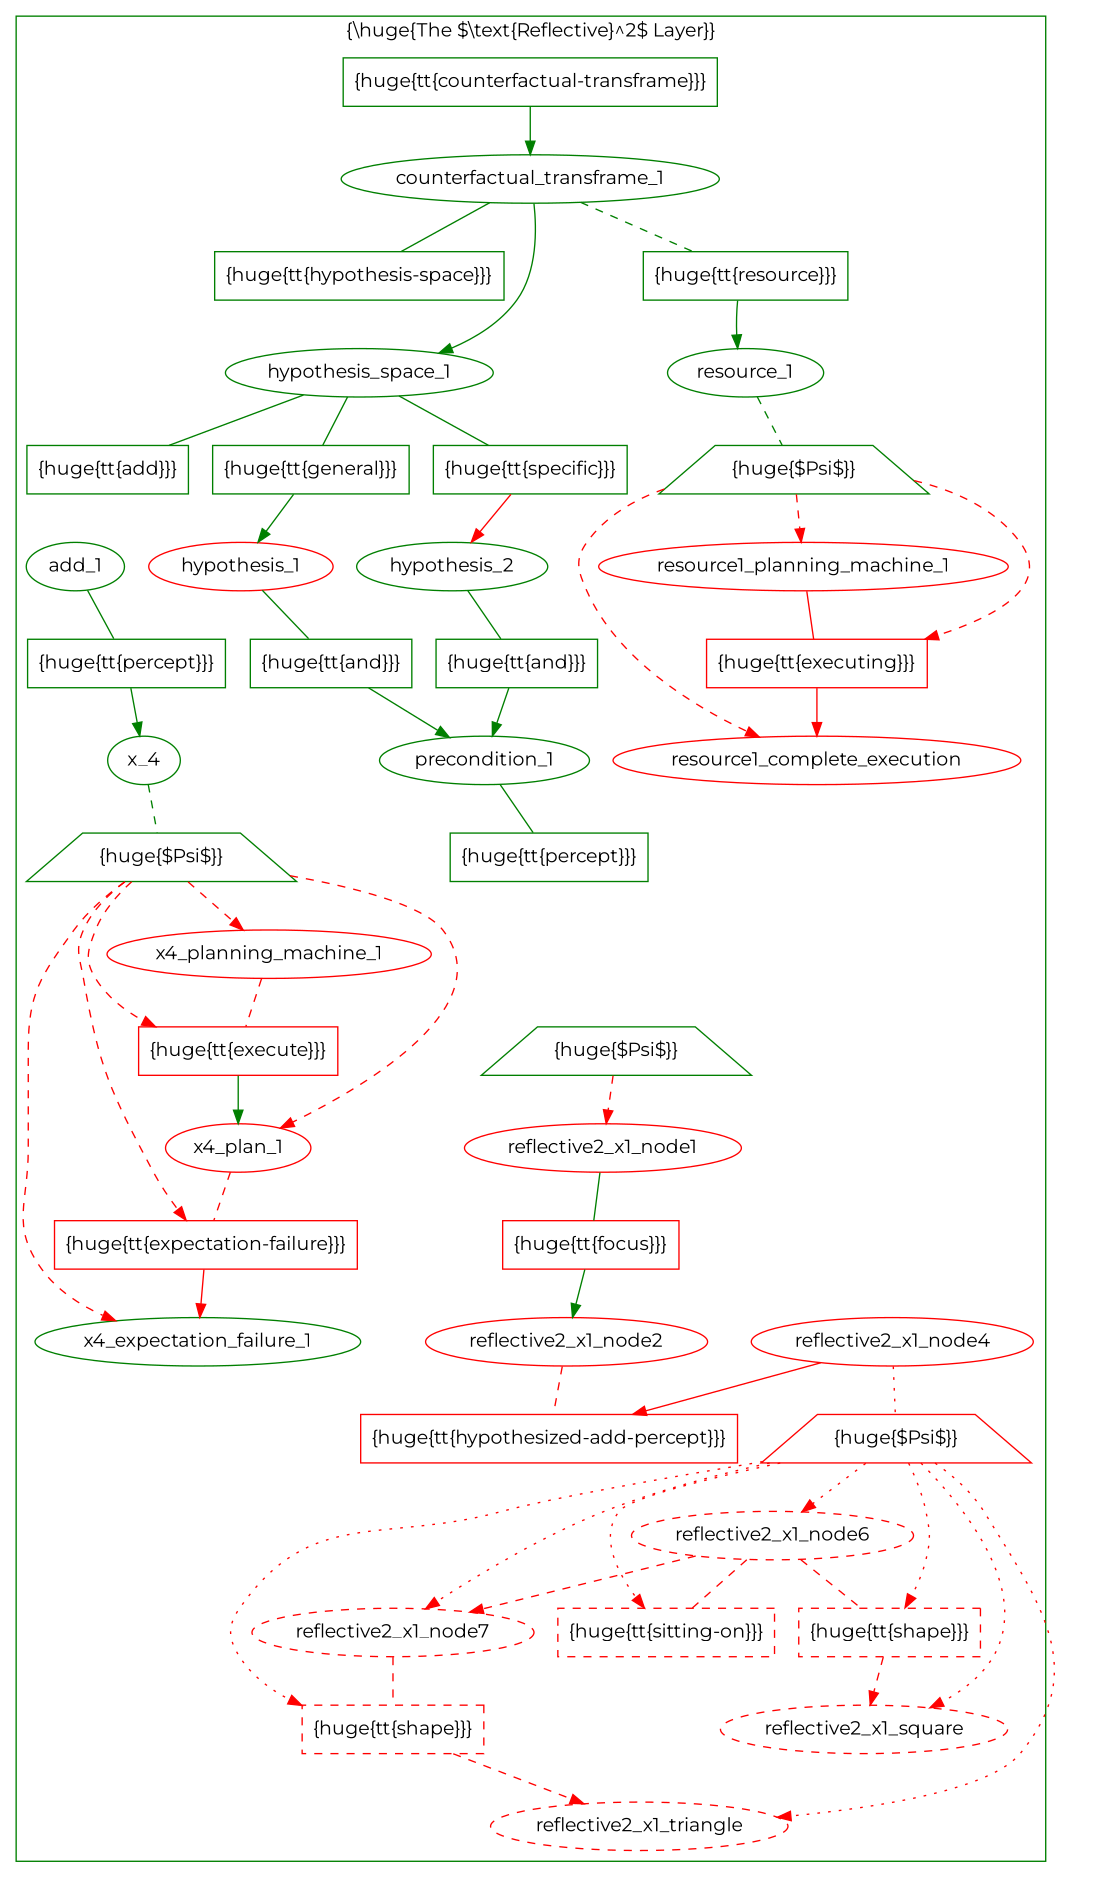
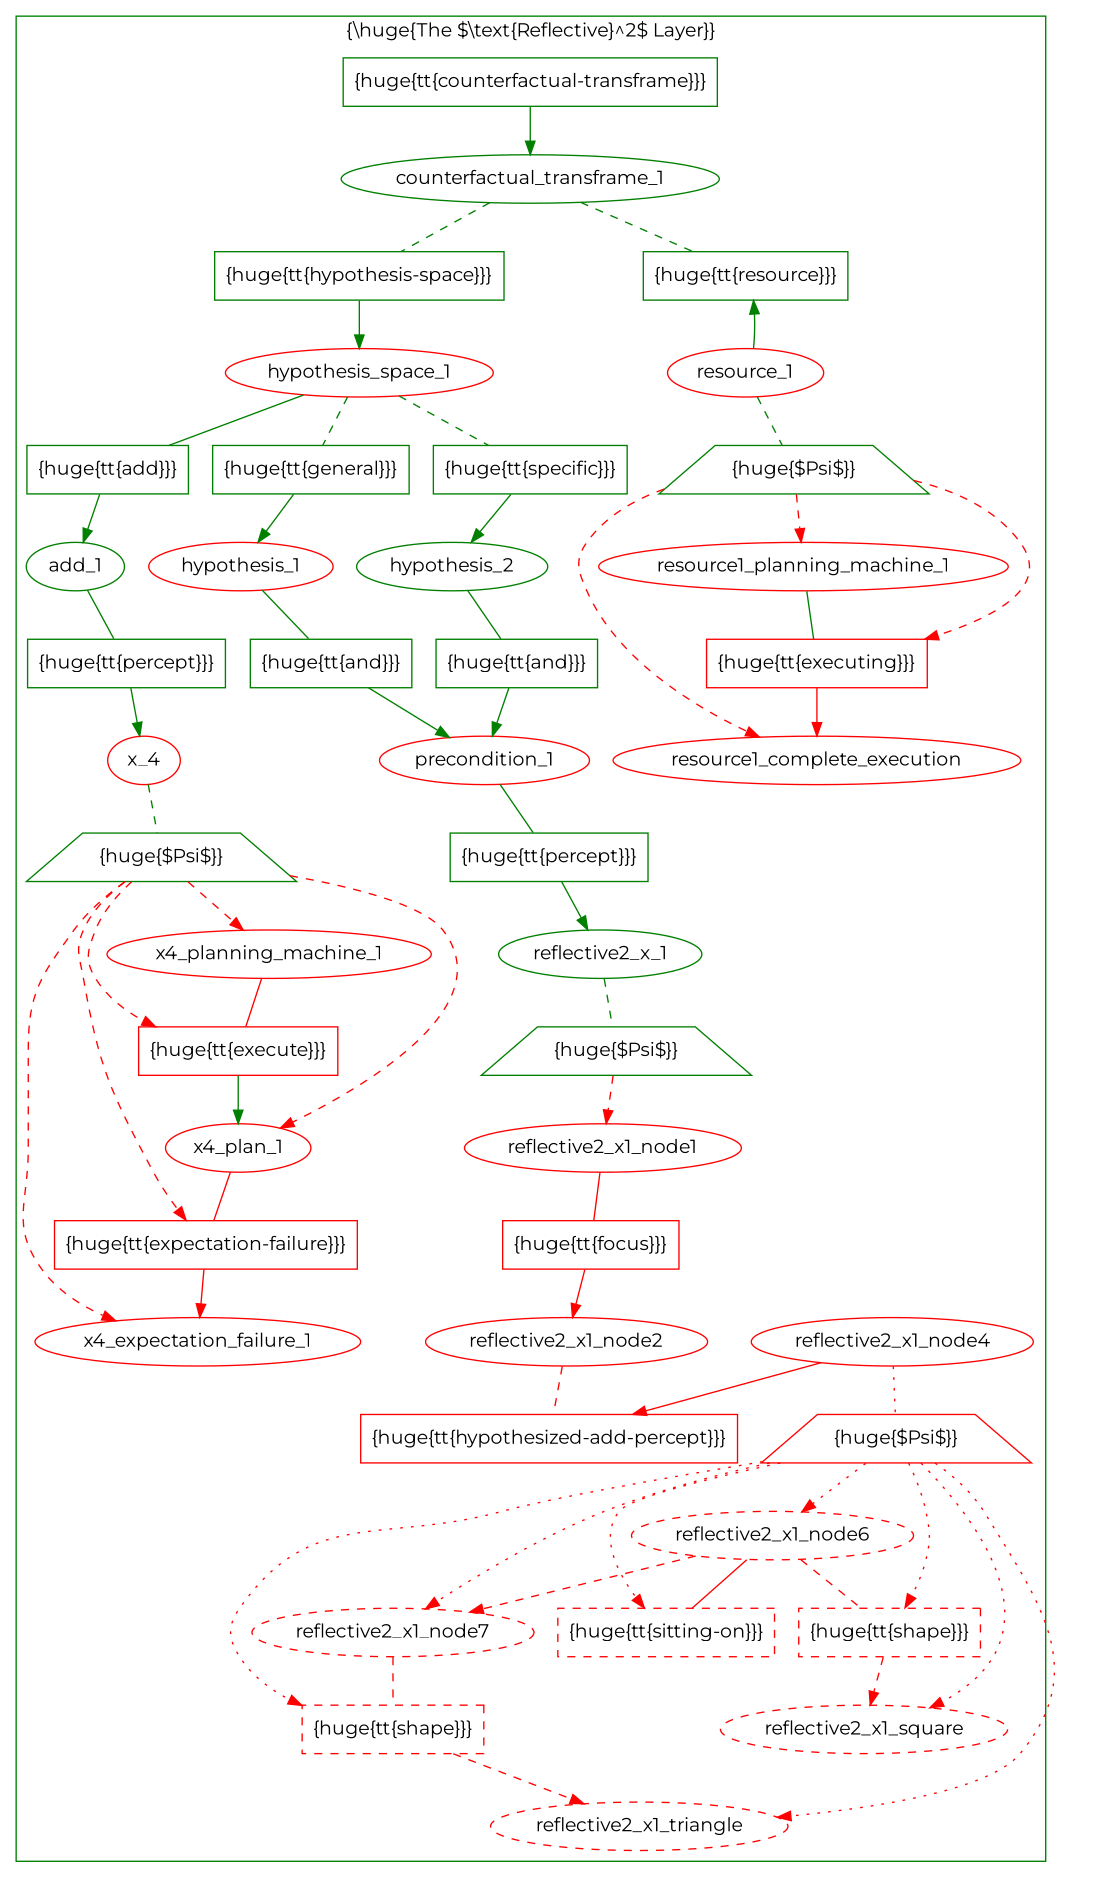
(446, 227) -> (446, 227)
(521, 292) -> (359, 318)
(737, 318) -> (755, 331)
(359, 373) -> (359, 373)
(746, 373) -> (746, 373)
(335, 421) -> (335, 421)
(444, 421) -> (444, 421)
none -> (94, 512)
(495, 513) -> (495, 513)
(810, 615) -> (810, 615)
(144, 760) -> (144, 760)
(485, 760) -> (485, 760)
none -> (600, 954)
(254, 1003) -> (254, 1003)
(222, 1196) -> (222, 1196)
(597, 1197) -> (597, 1197)
(580, 1287) -> (580, 1287)
(198, 1342) -> (198, 1342)
(719, 1584) -> (719, 1584)
